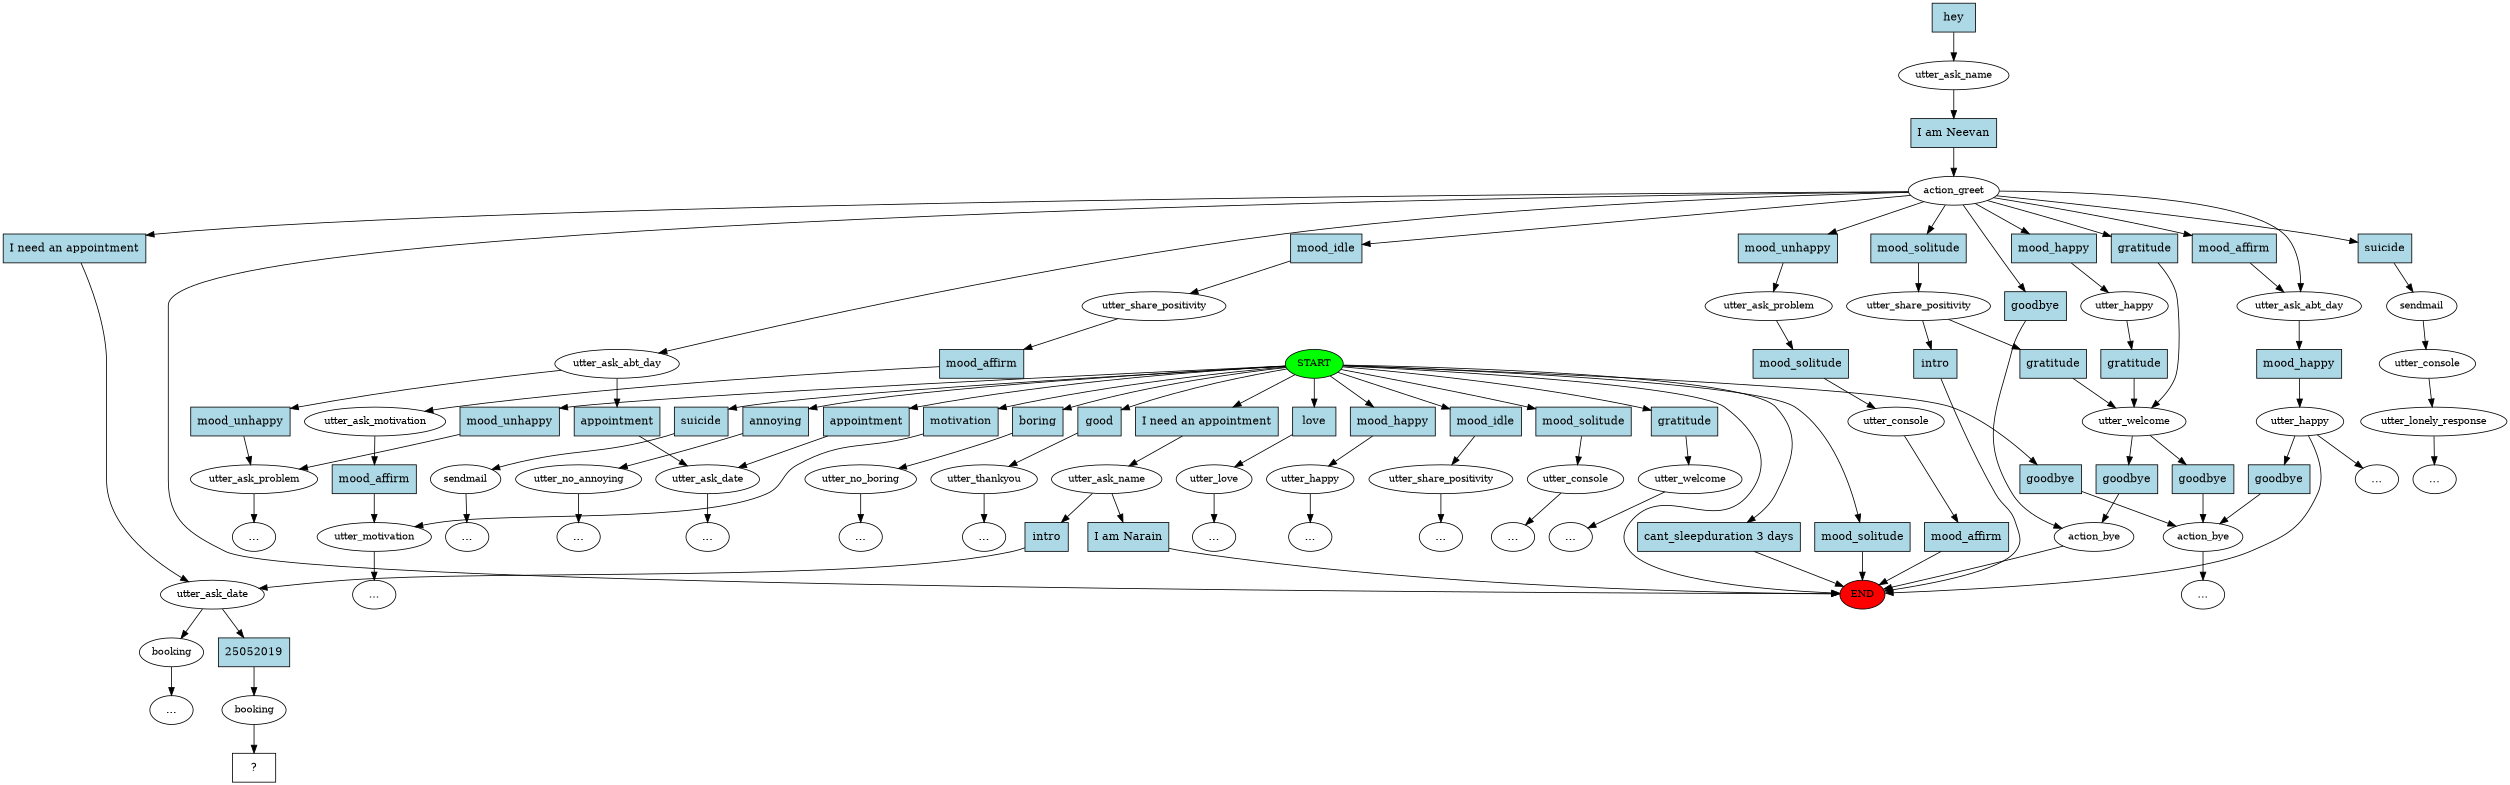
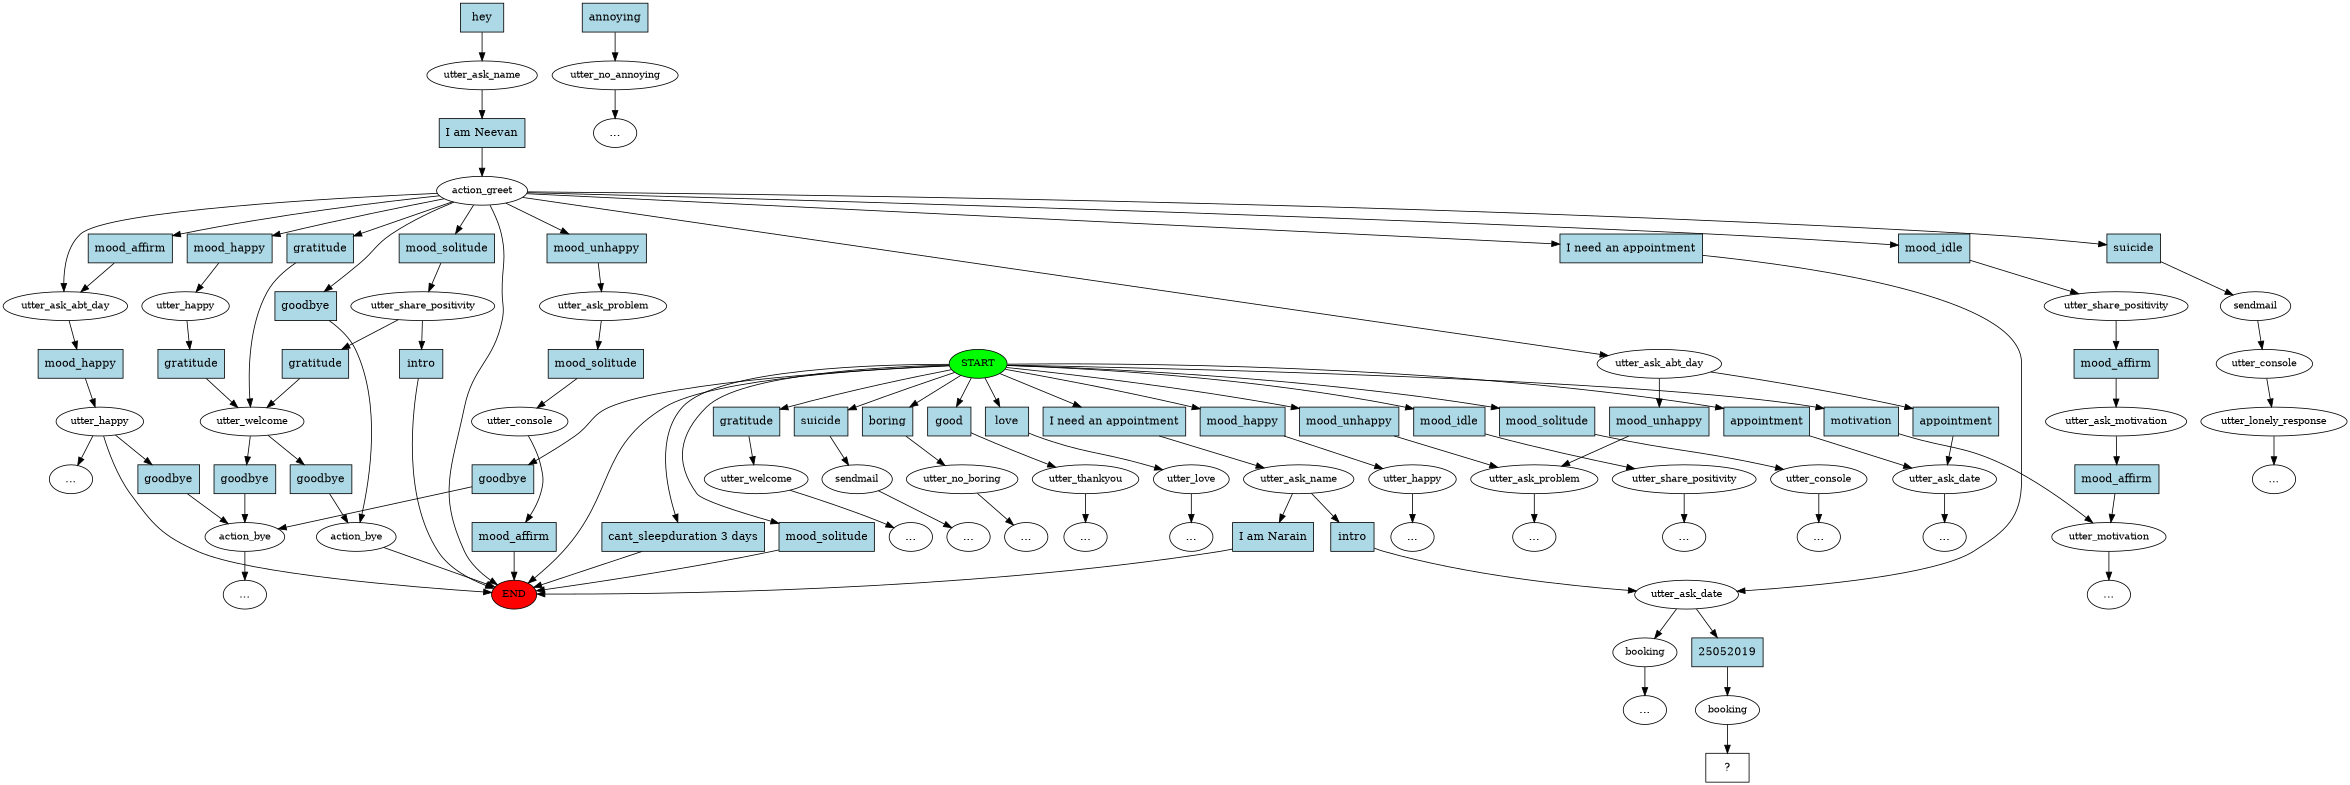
(1051, 382) -> none
